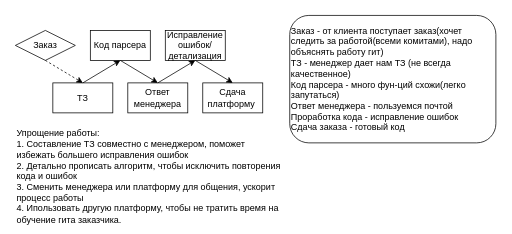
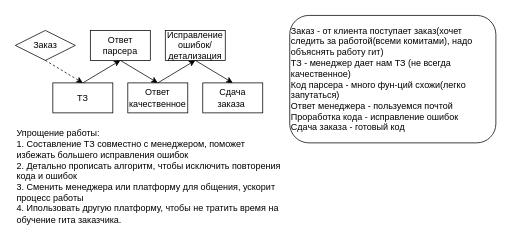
(120, 45) -> (120, 45)
(158, 98) -> (158, 98)
(233, 98) -> (233, 98)
